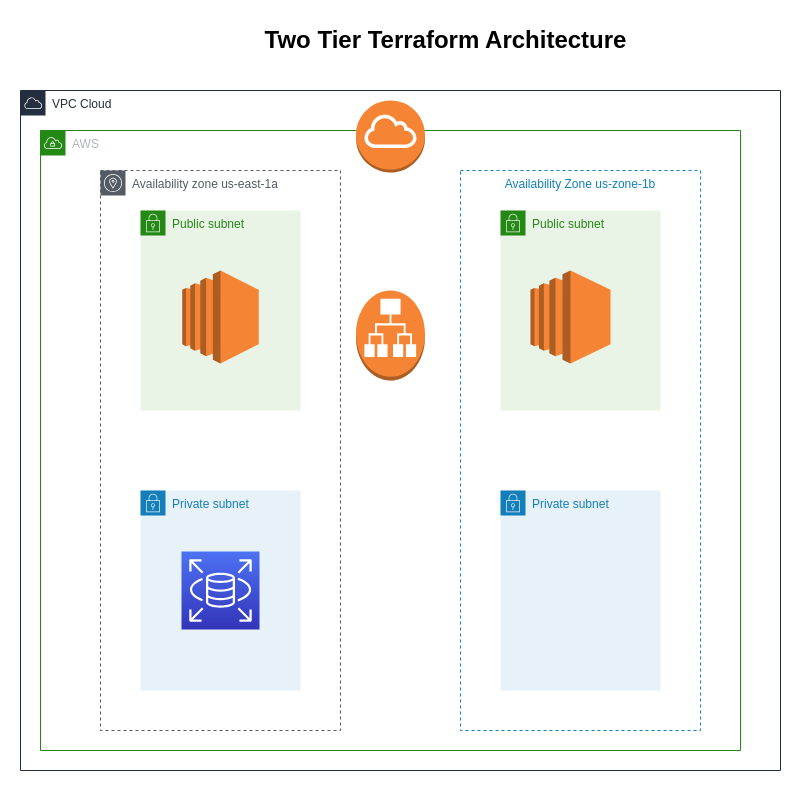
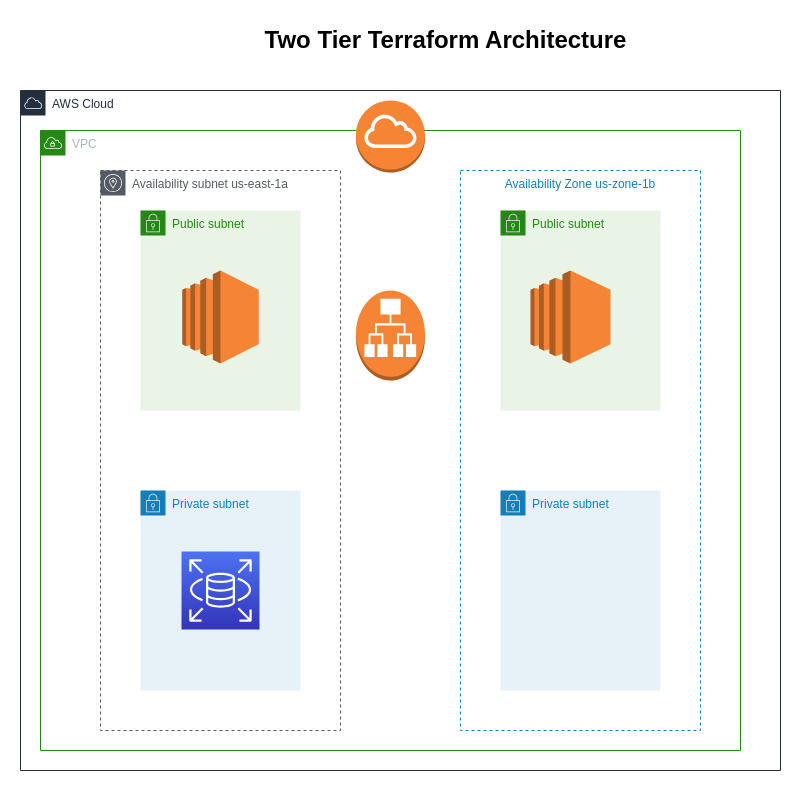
(80, 105) -> (80, 105)
(83, 145) -> (83, 145)
(216, 185) -> (222, 185)
